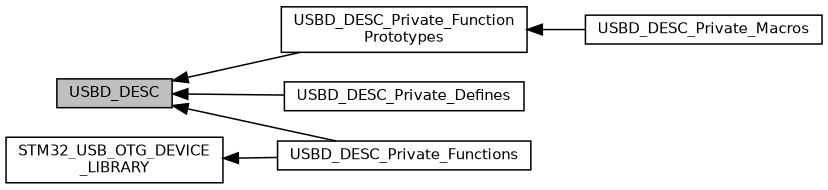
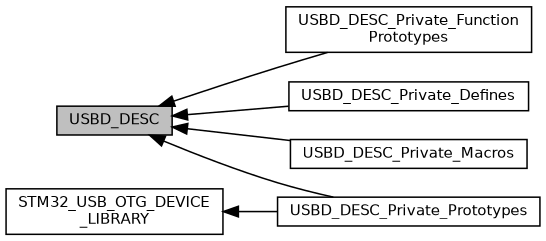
(564, 30) -> (239, 135)
(404, 155) -> (409, 212)
